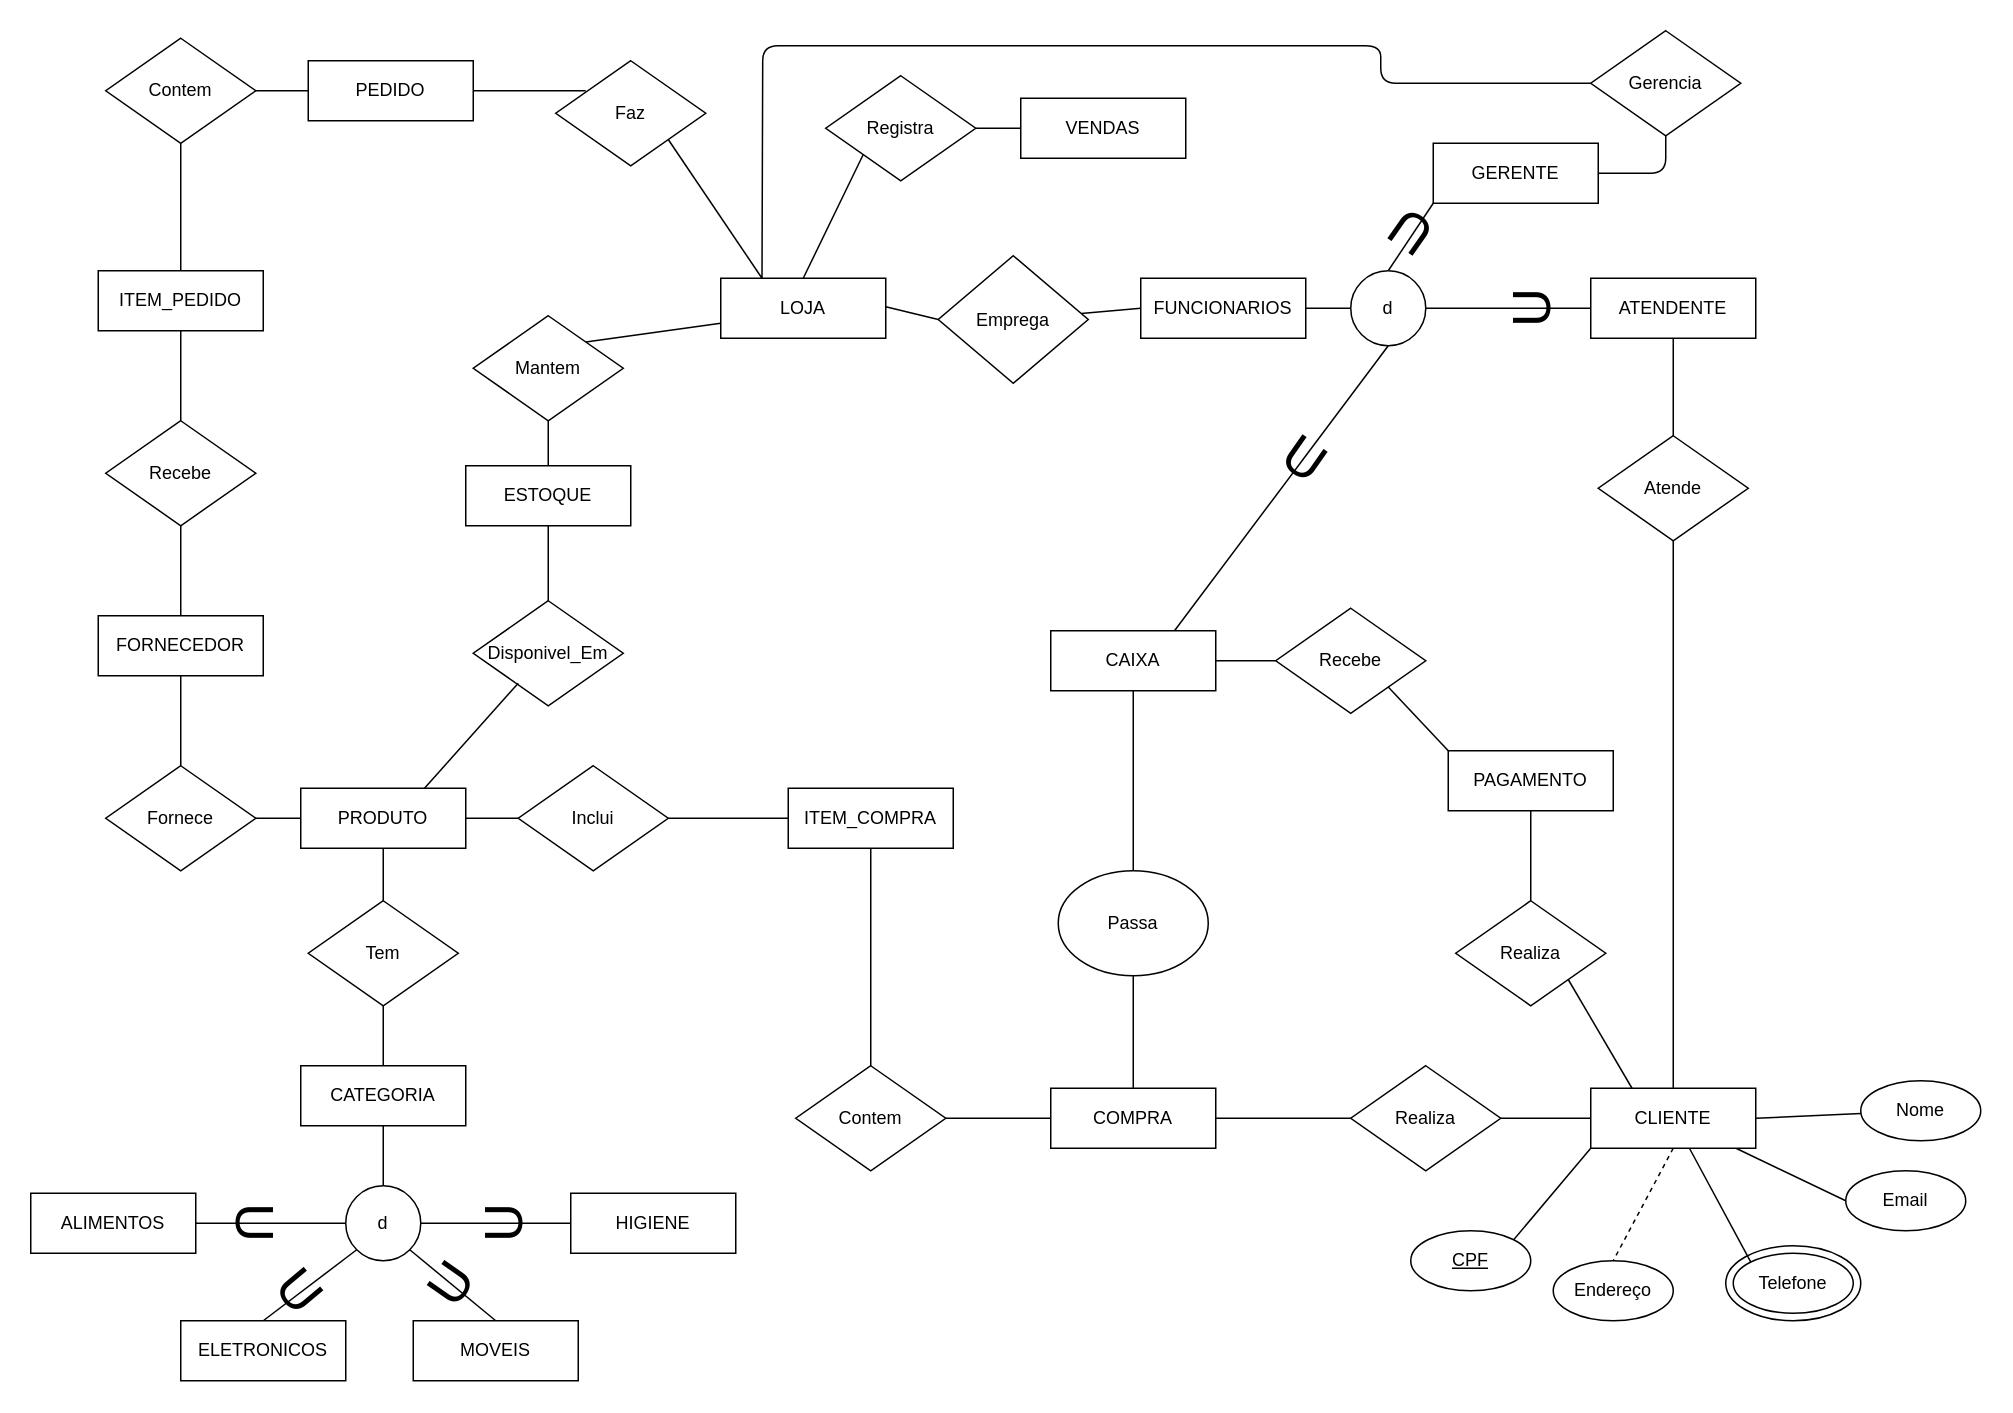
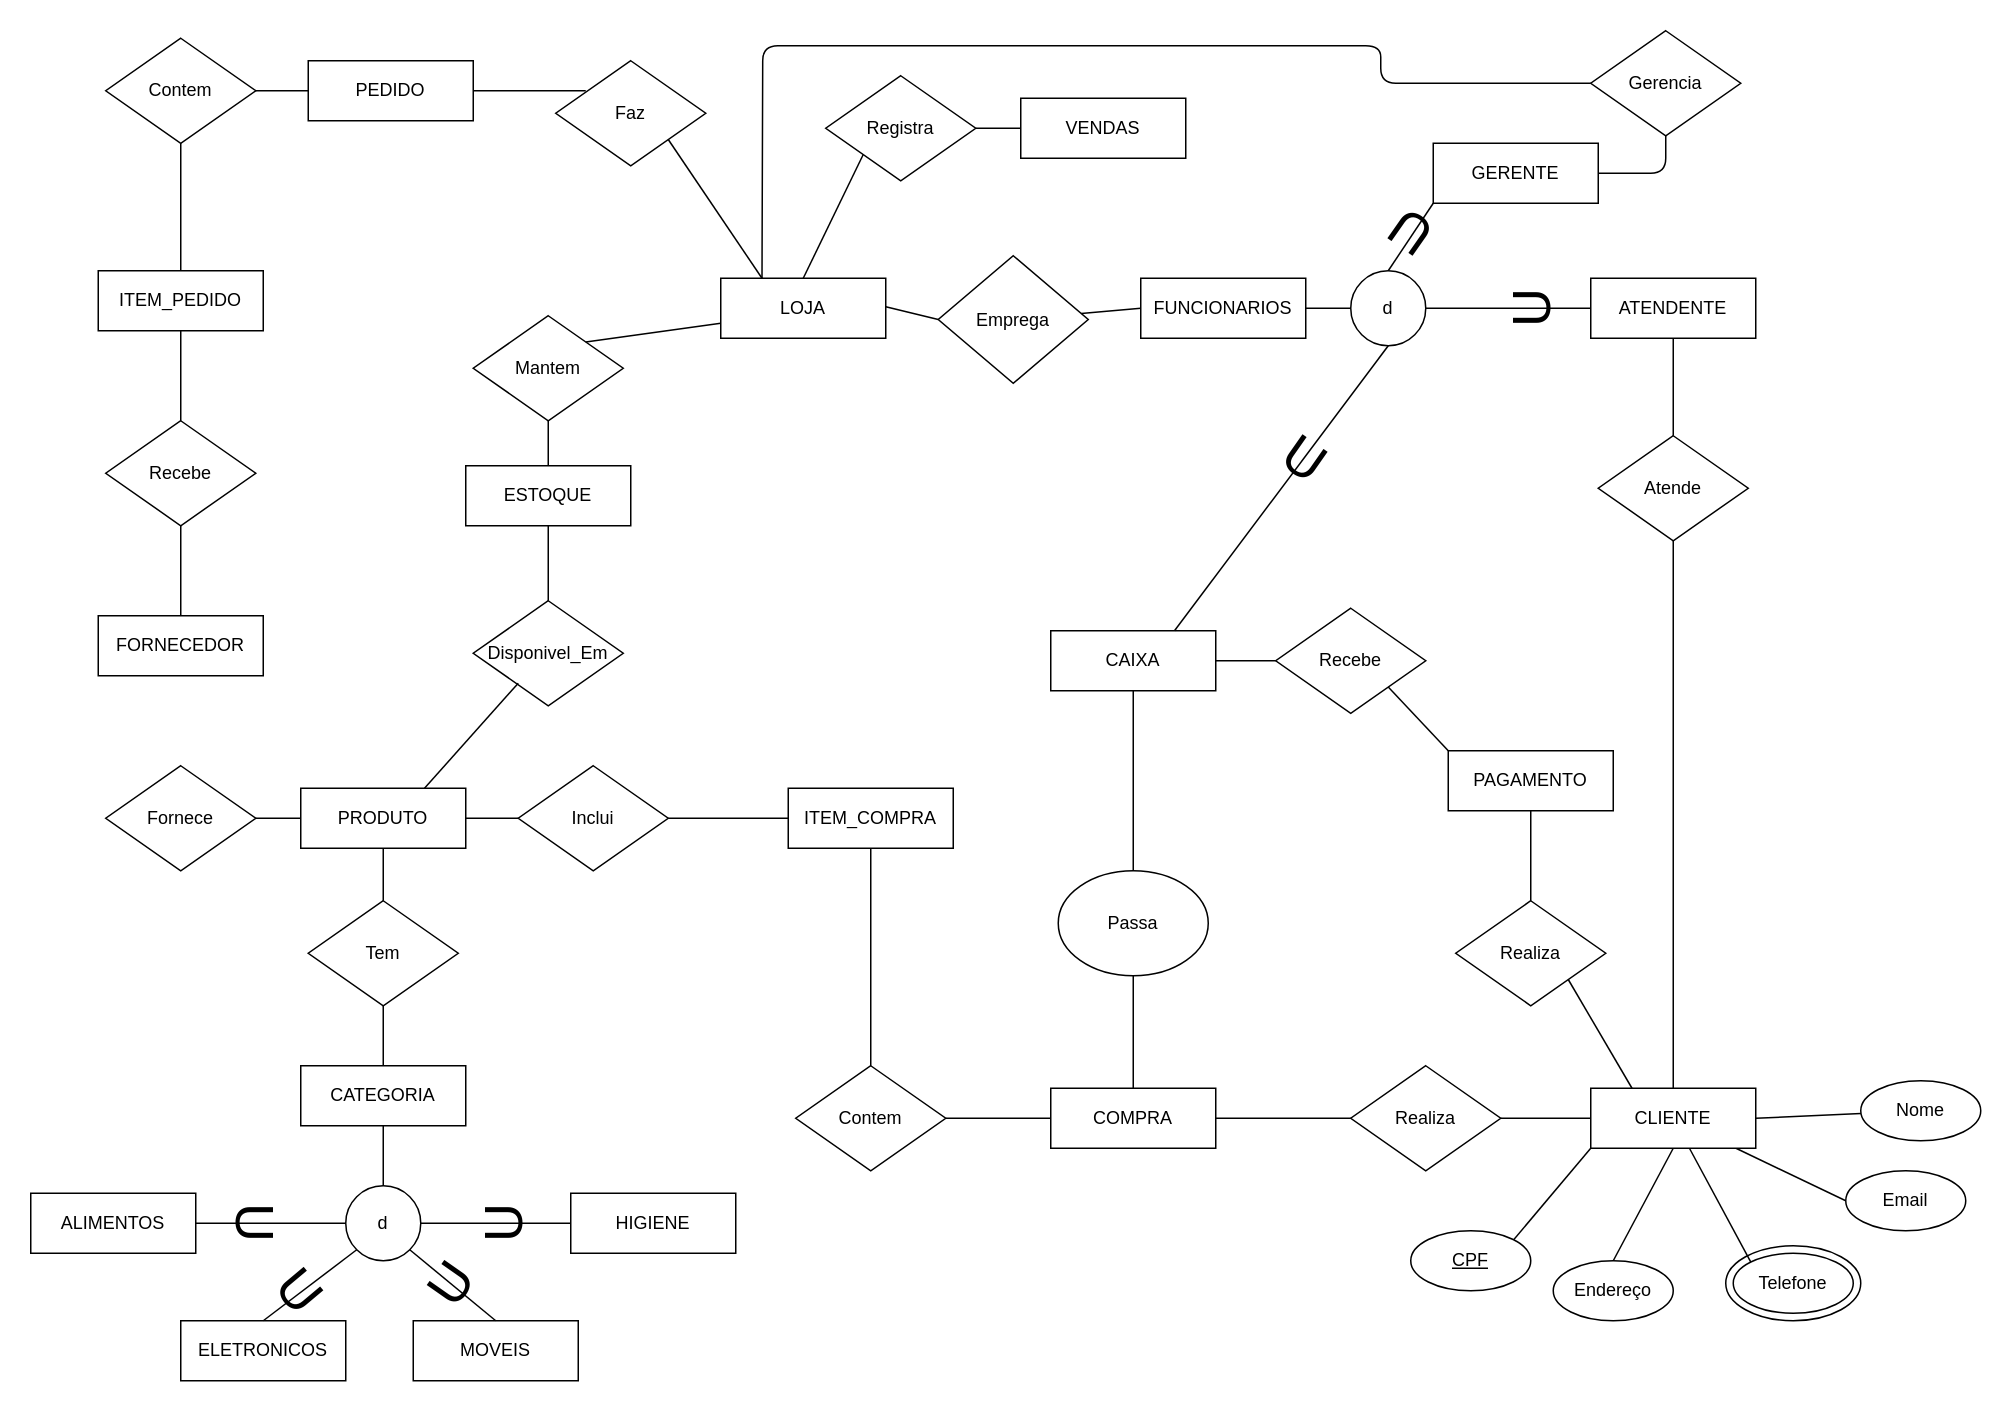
(181, 721) -> none
(1643, 1205) -> (1643, 1205)
